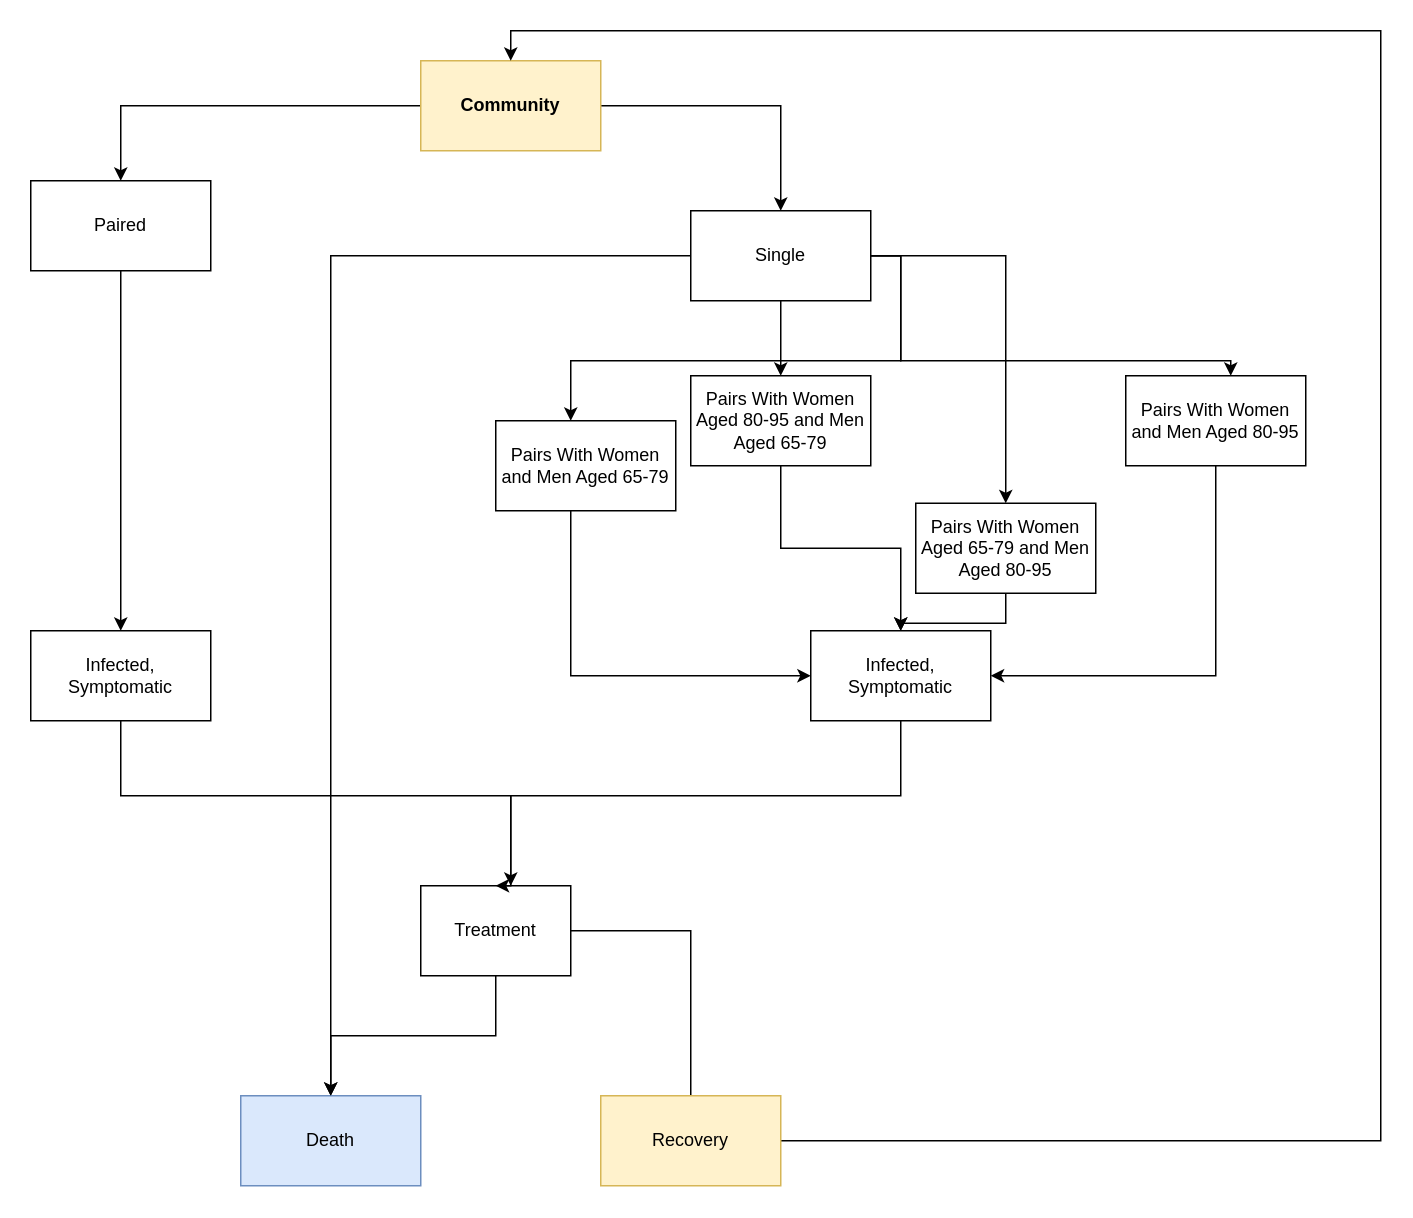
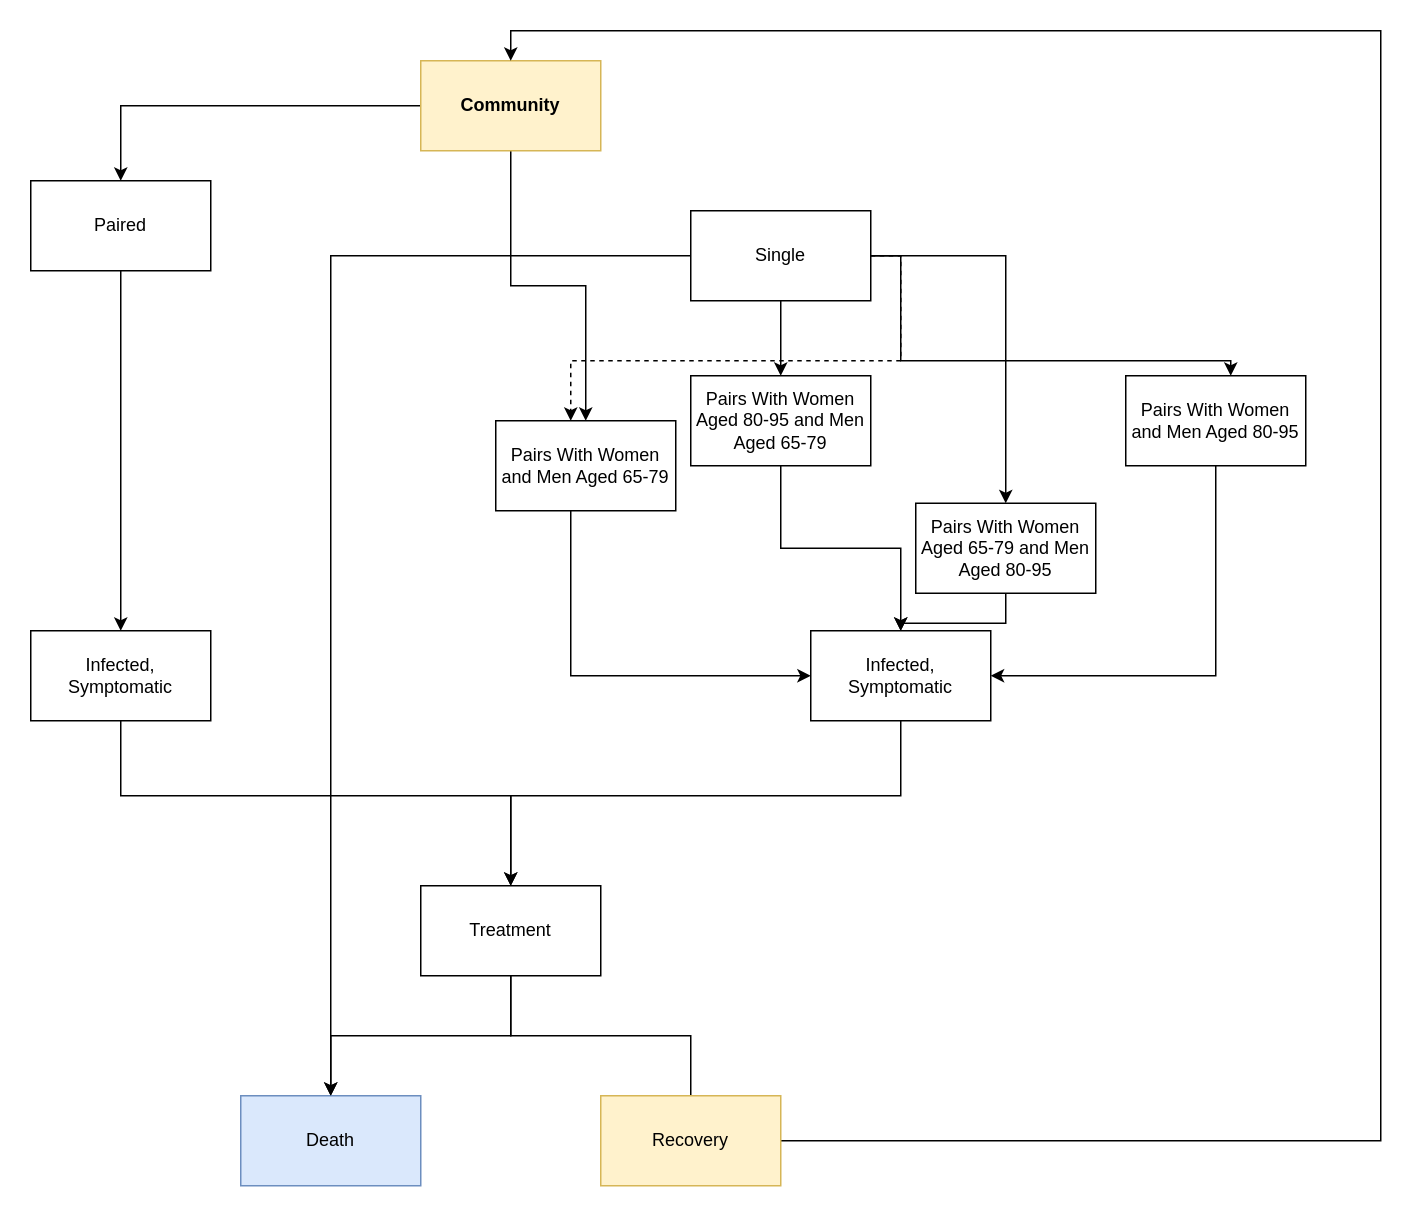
(738, 106) -> (543, 286)
(710, 361) -> (710, 361)
(496, 931) -> (511, 931)
